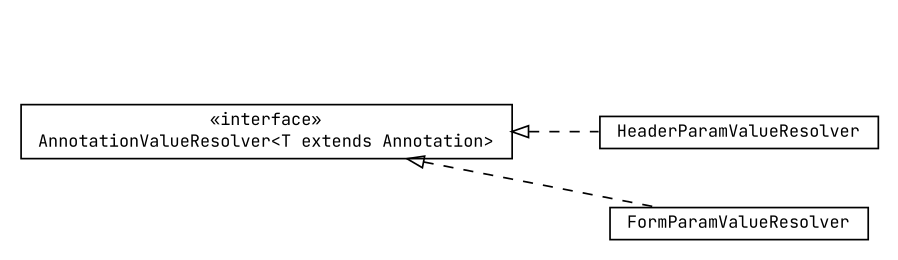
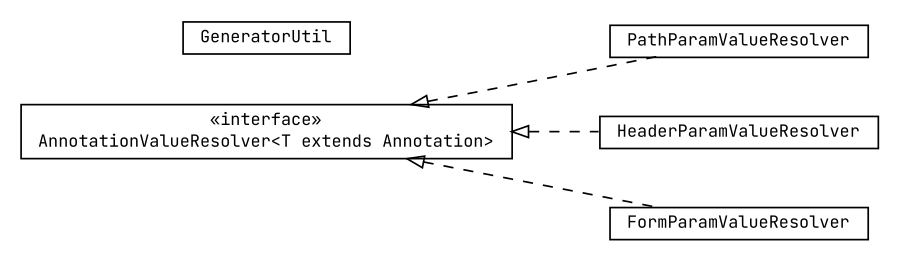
none -> (266, 37)
none -> (738, 40)
